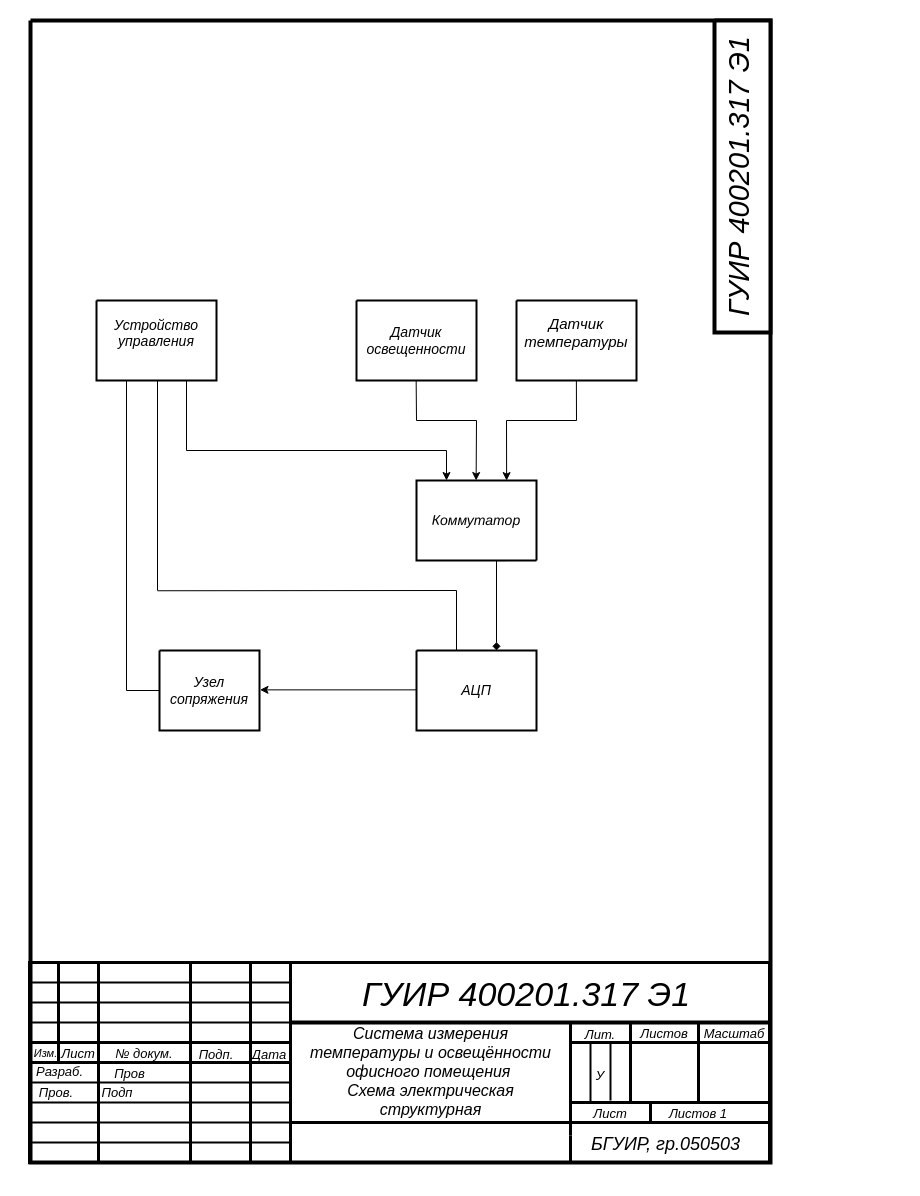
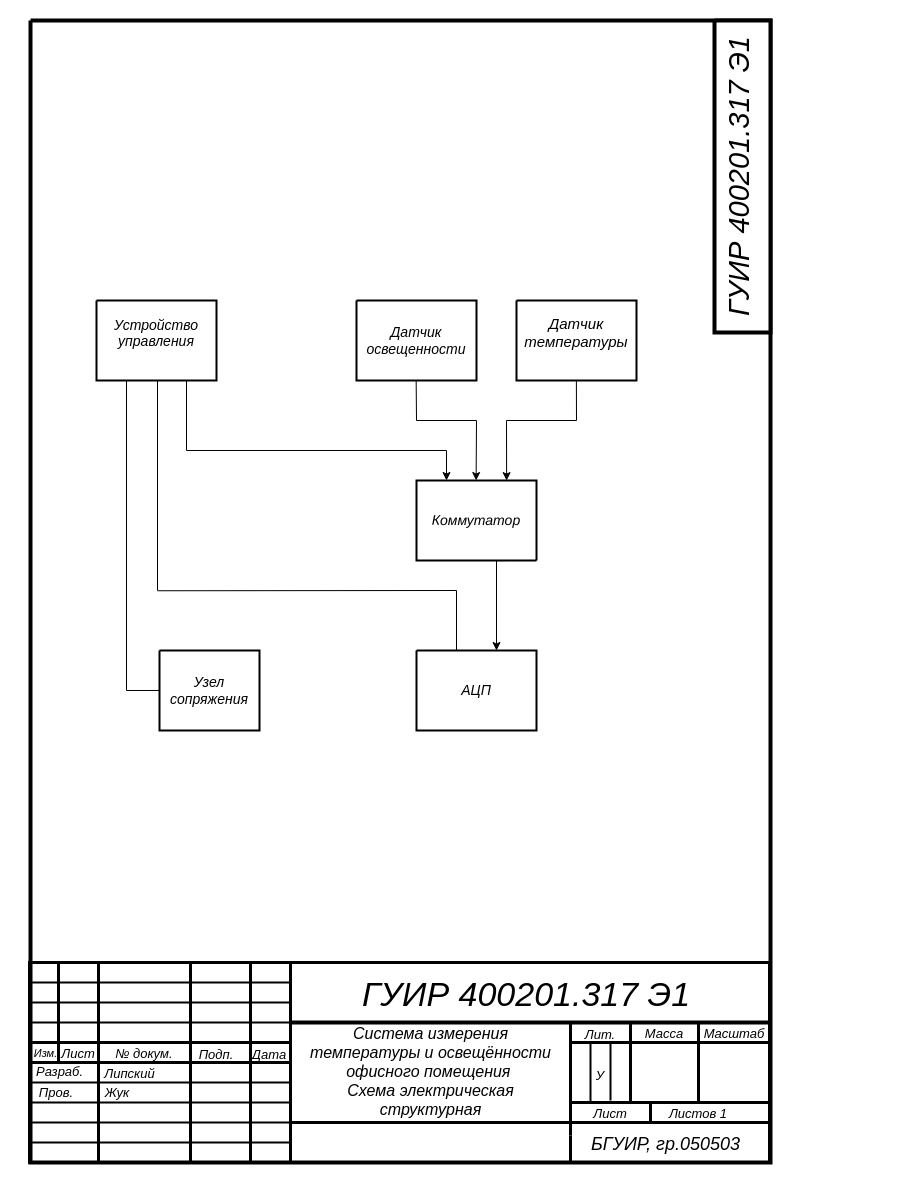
(497, 642) -> (497, 642)
(341, 690) -> none
(665, 1034) -> (665, 1034)
(130, 1074) -> (130, 1074)
(118, 1093) -> (118, 1093)
